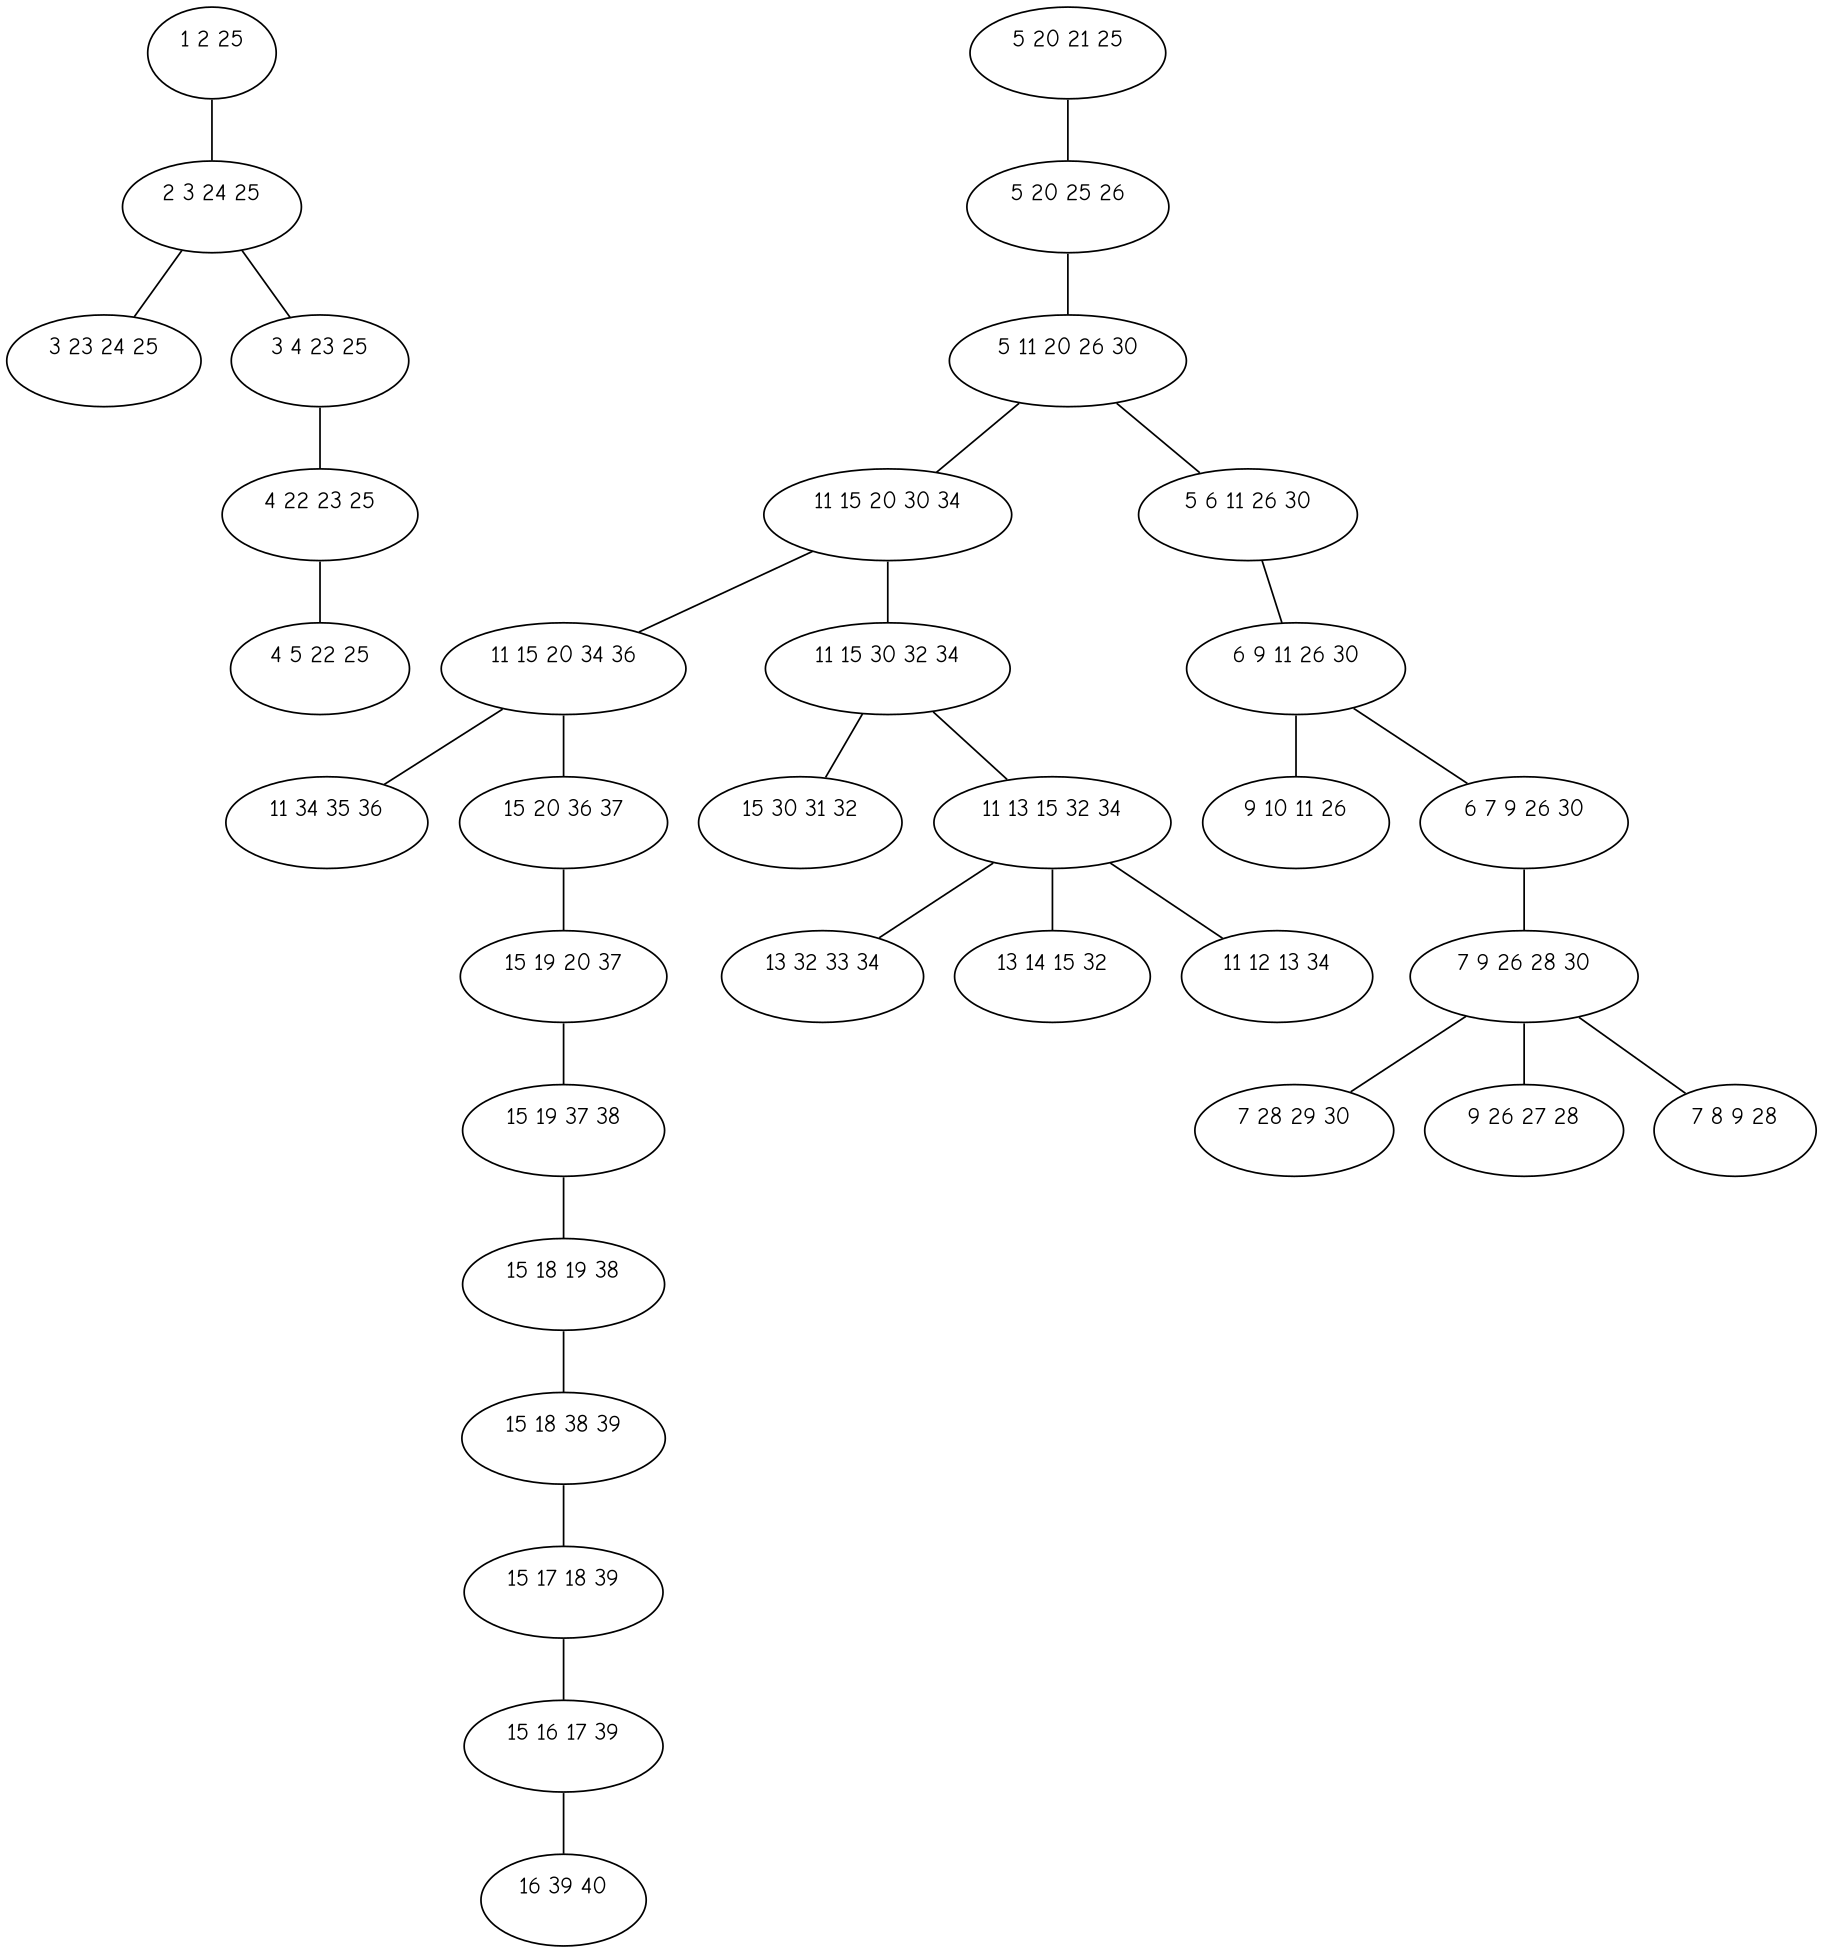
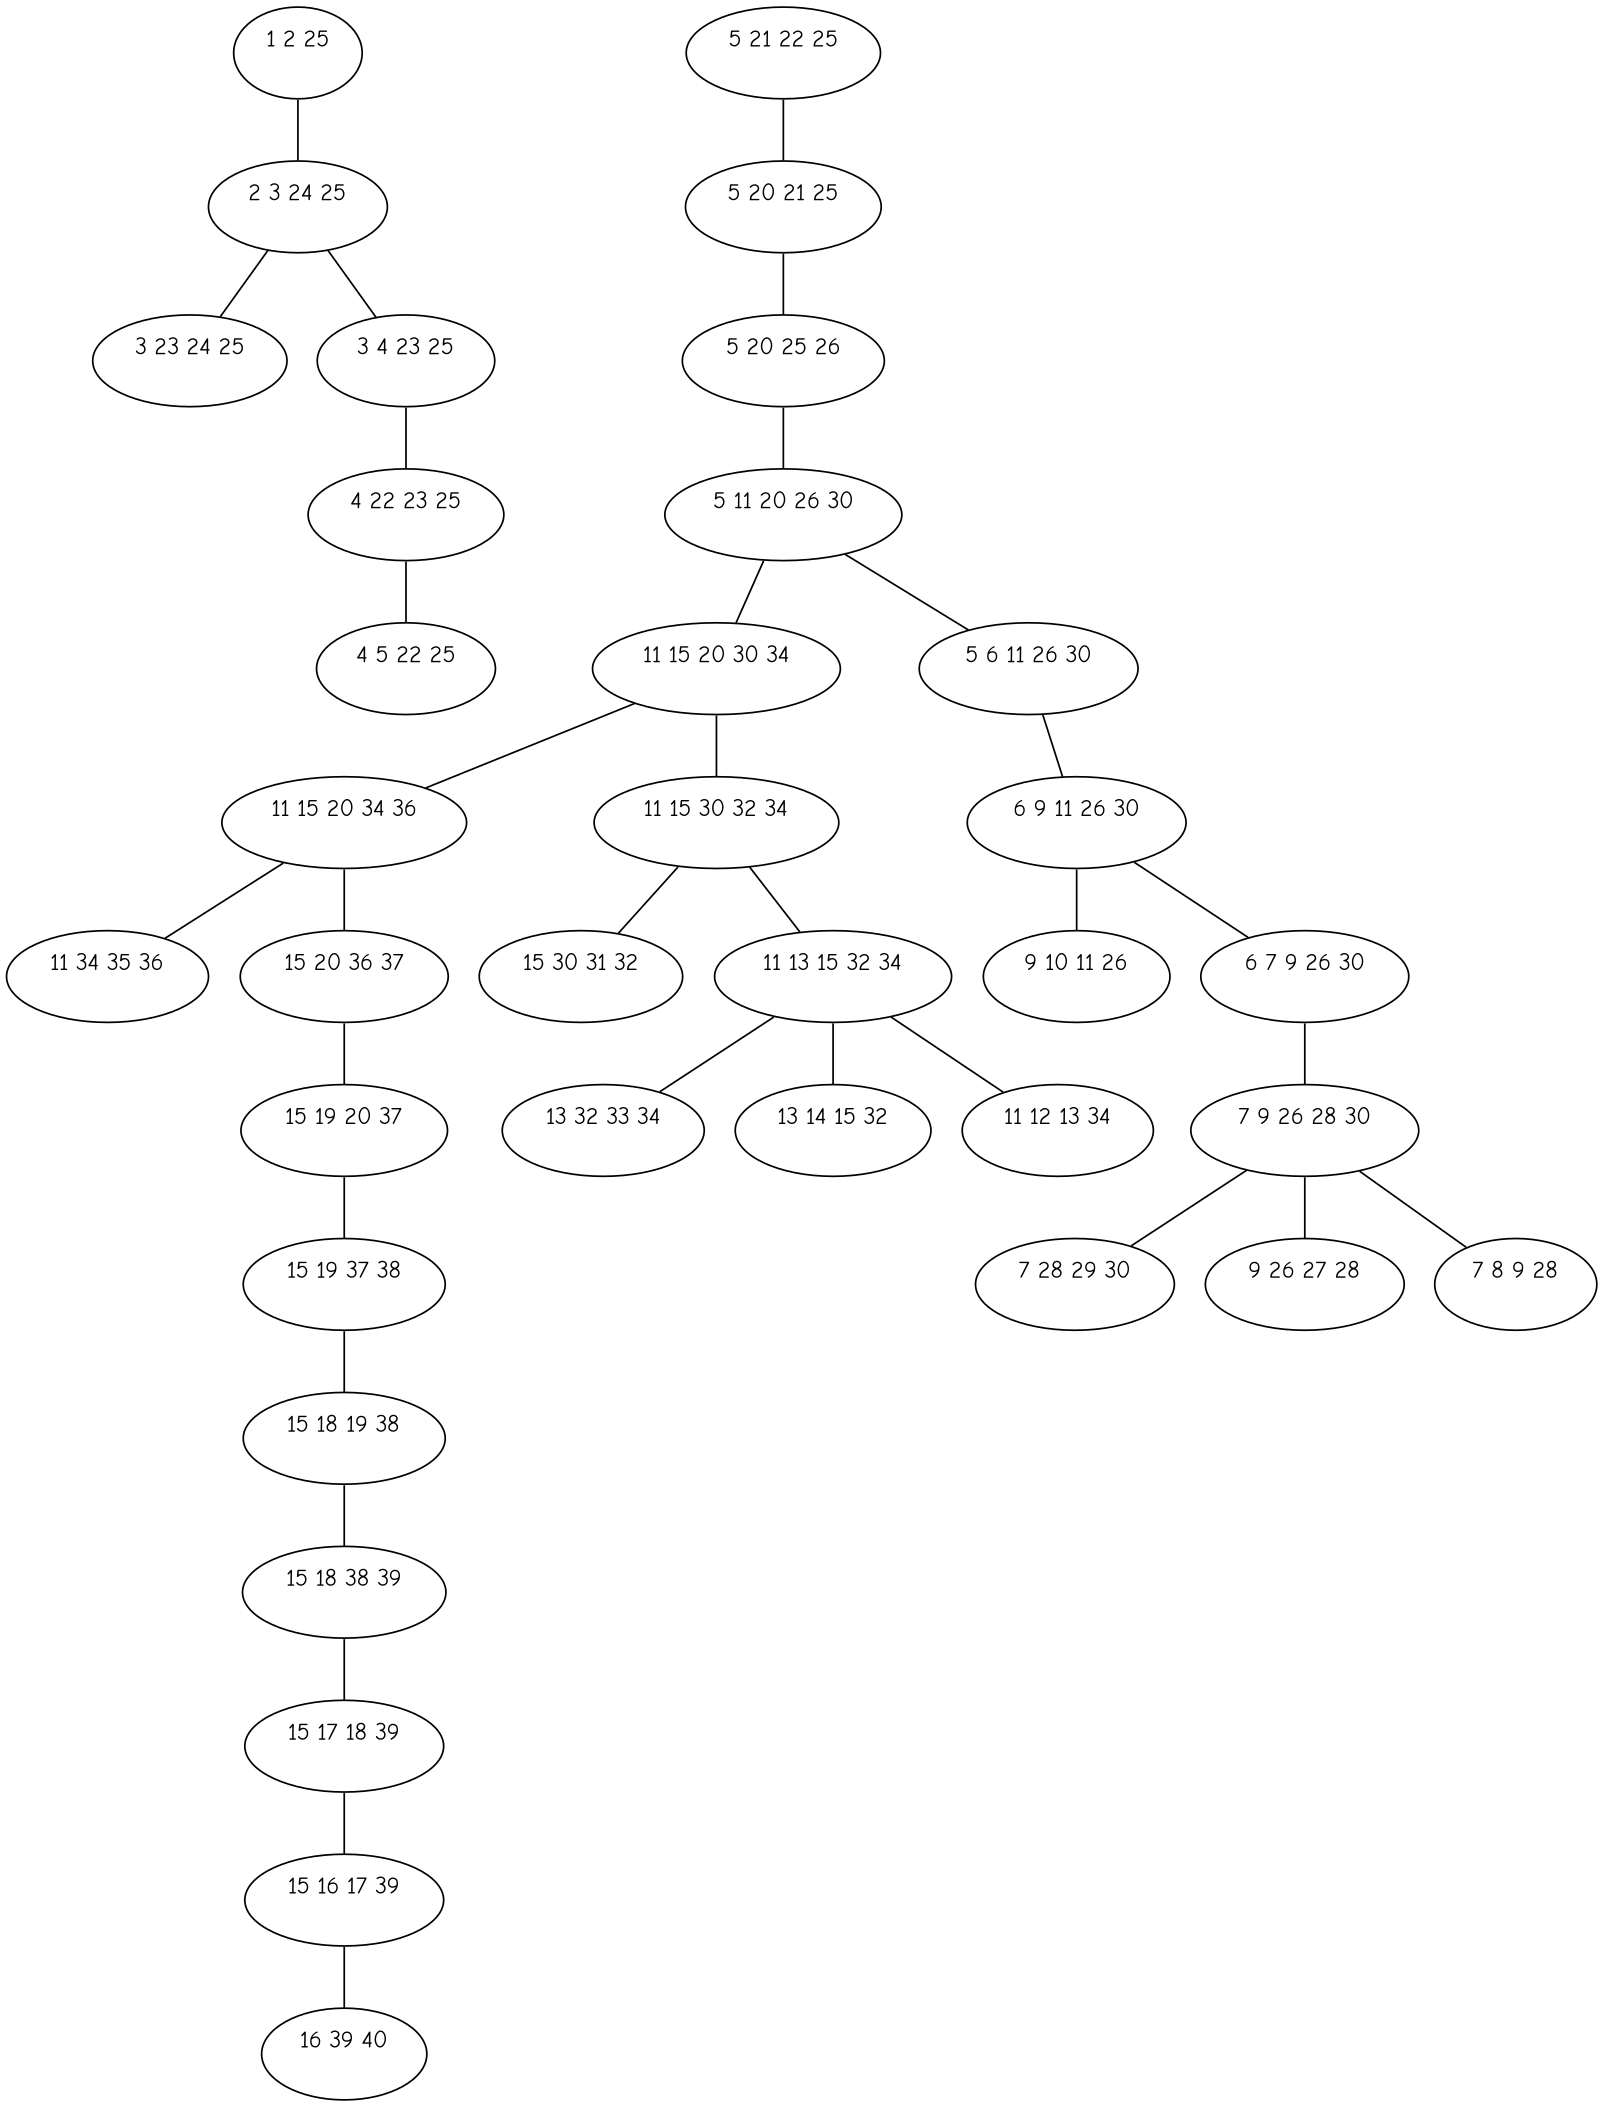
none -> (783, 53)
